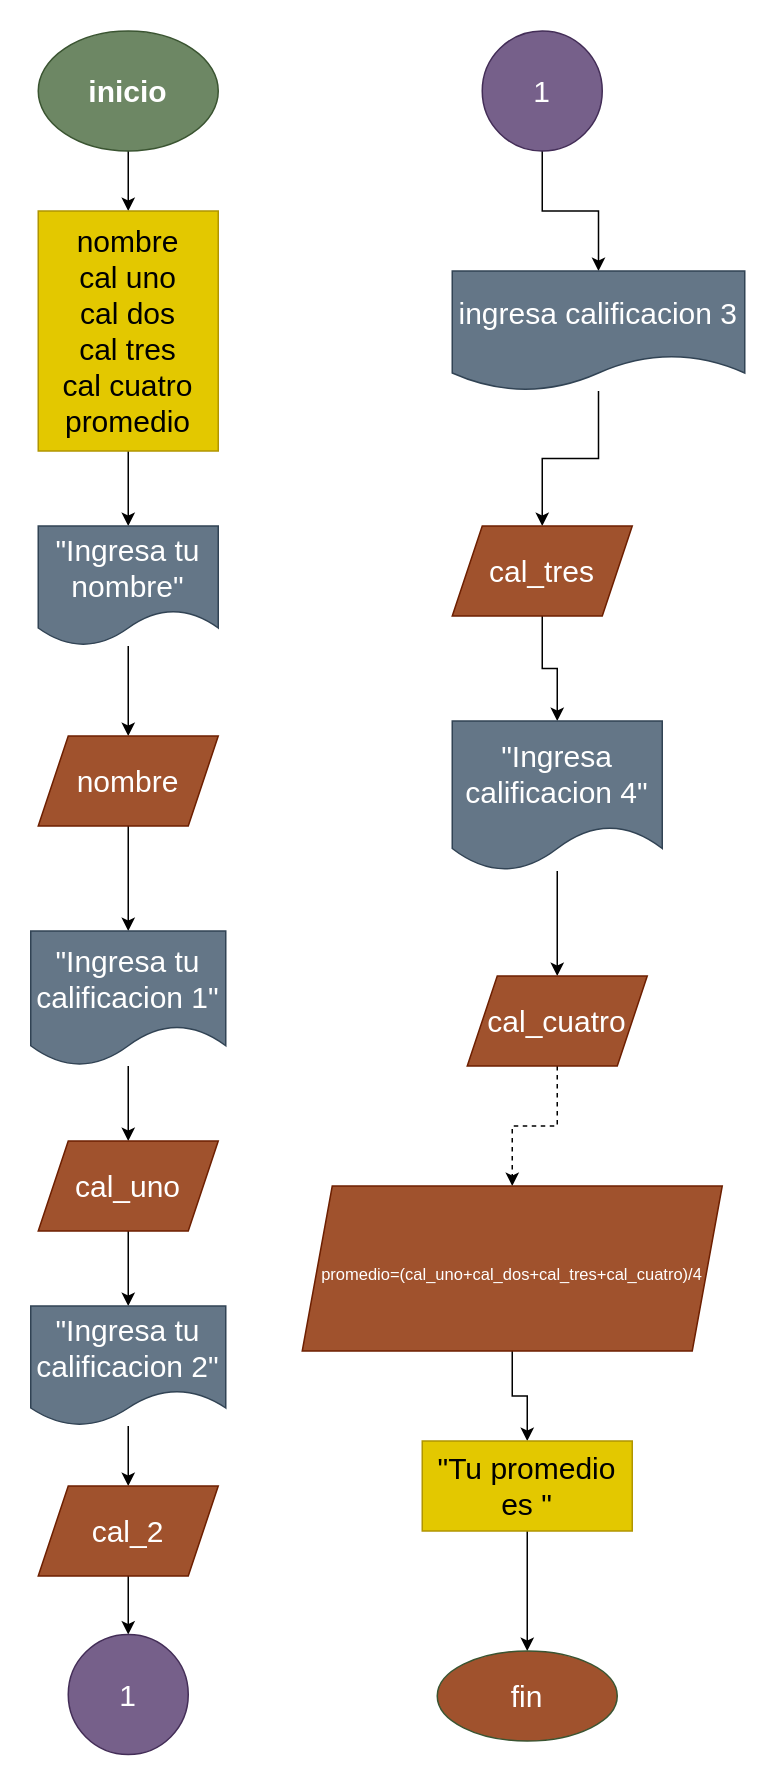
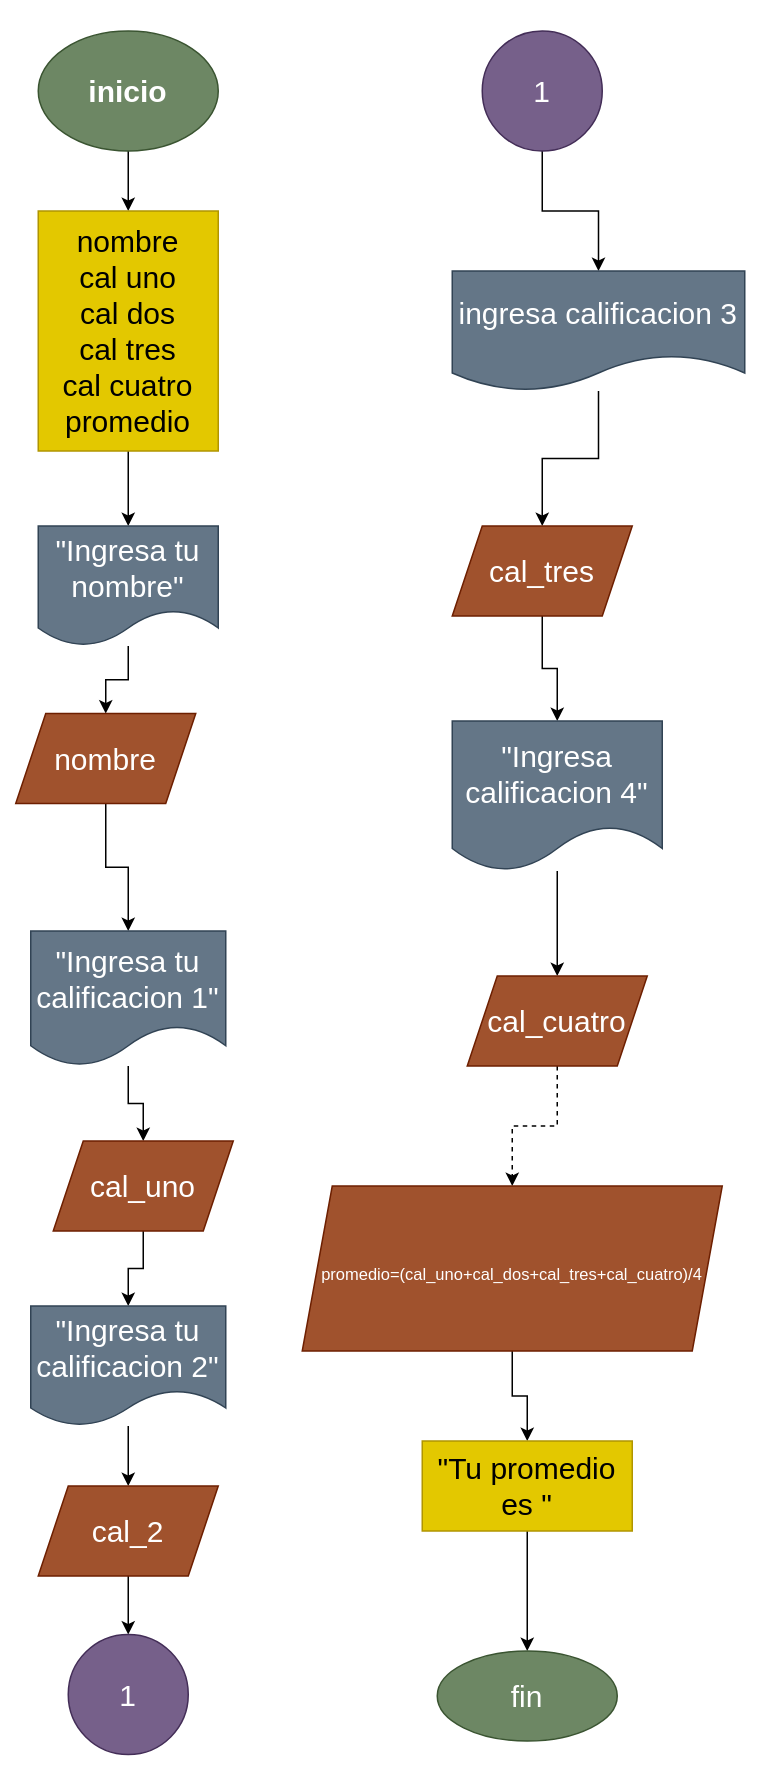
(128, 781) -> (106, 758)
(128, 1186) -> (143, 1186)
(527, 1696) -> (527, 1696)
